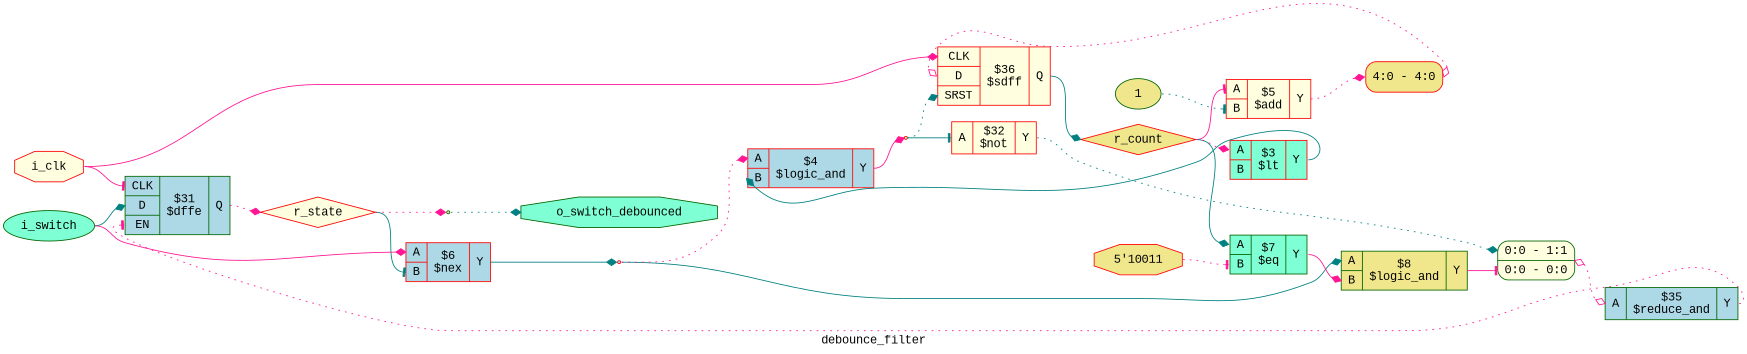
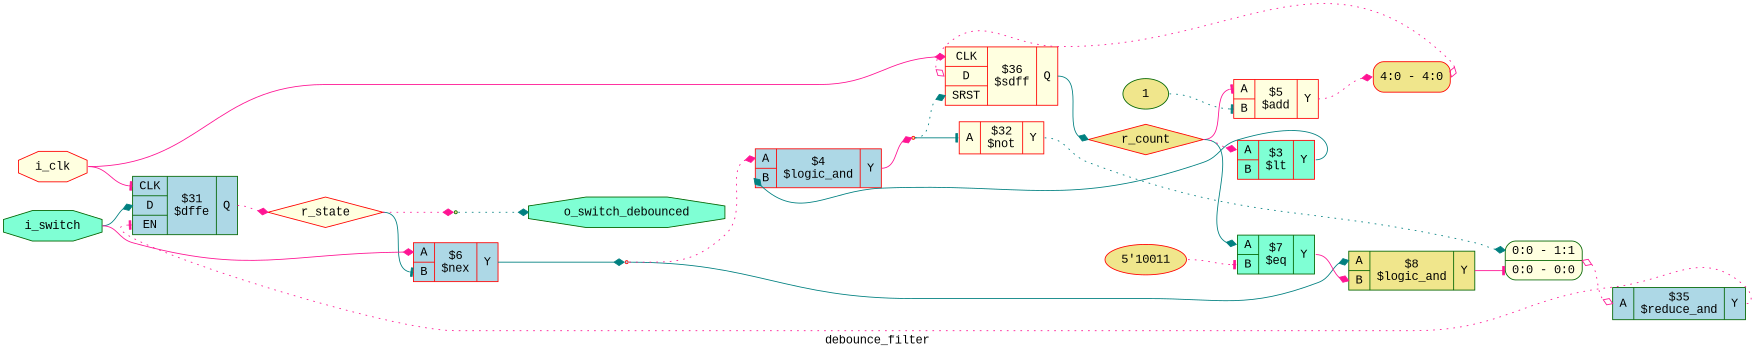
(49, 226) -> (53, 226)
(1138, 260) -> (1146, 260)
